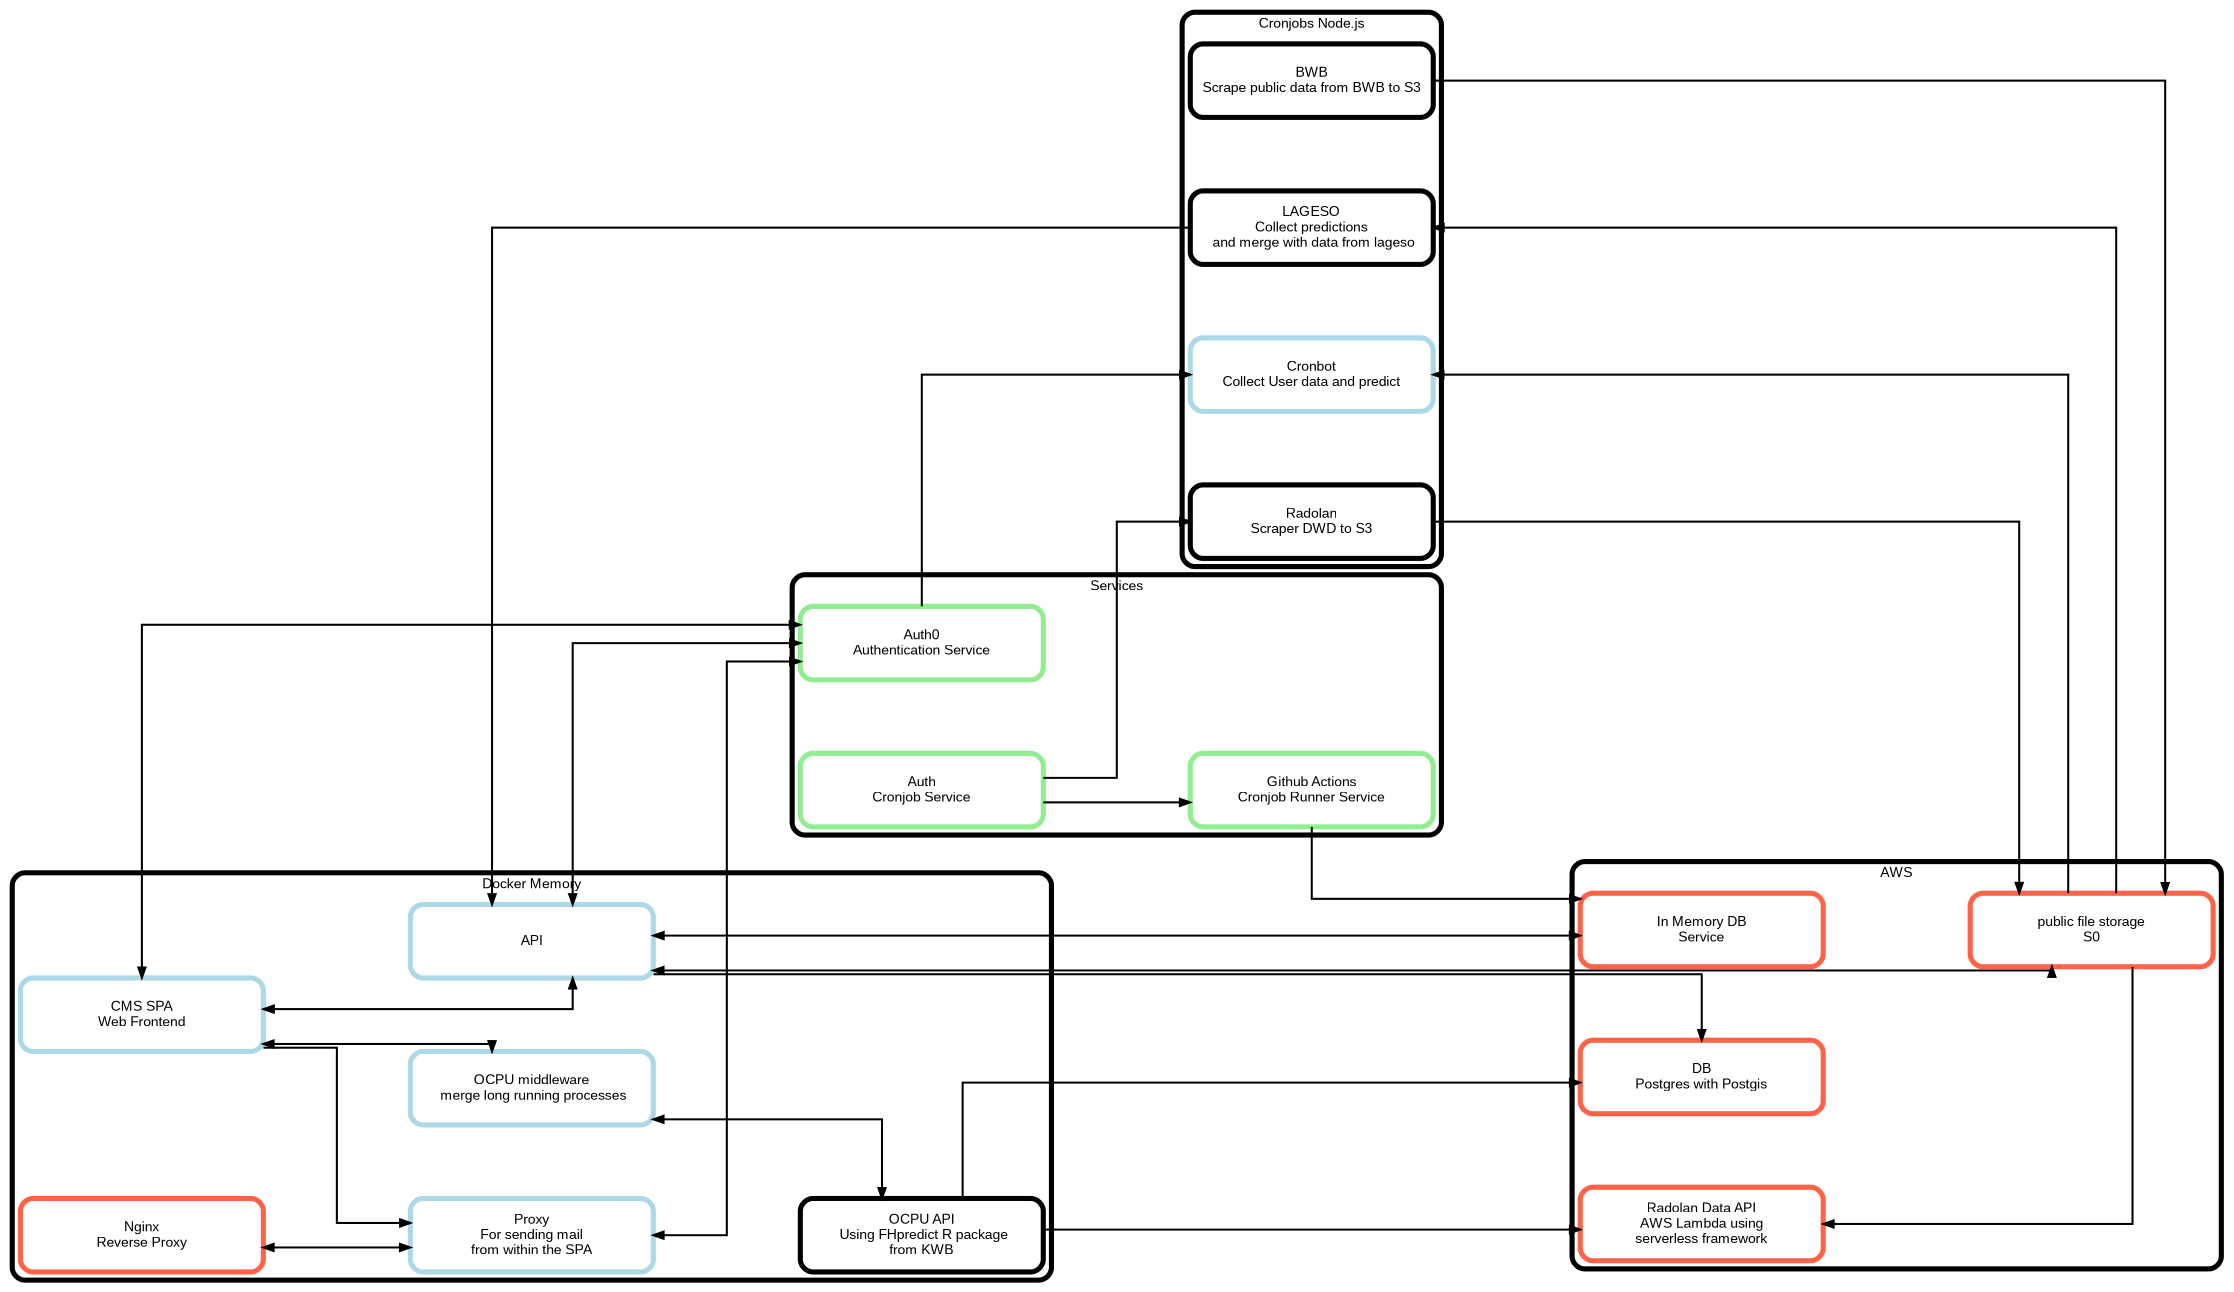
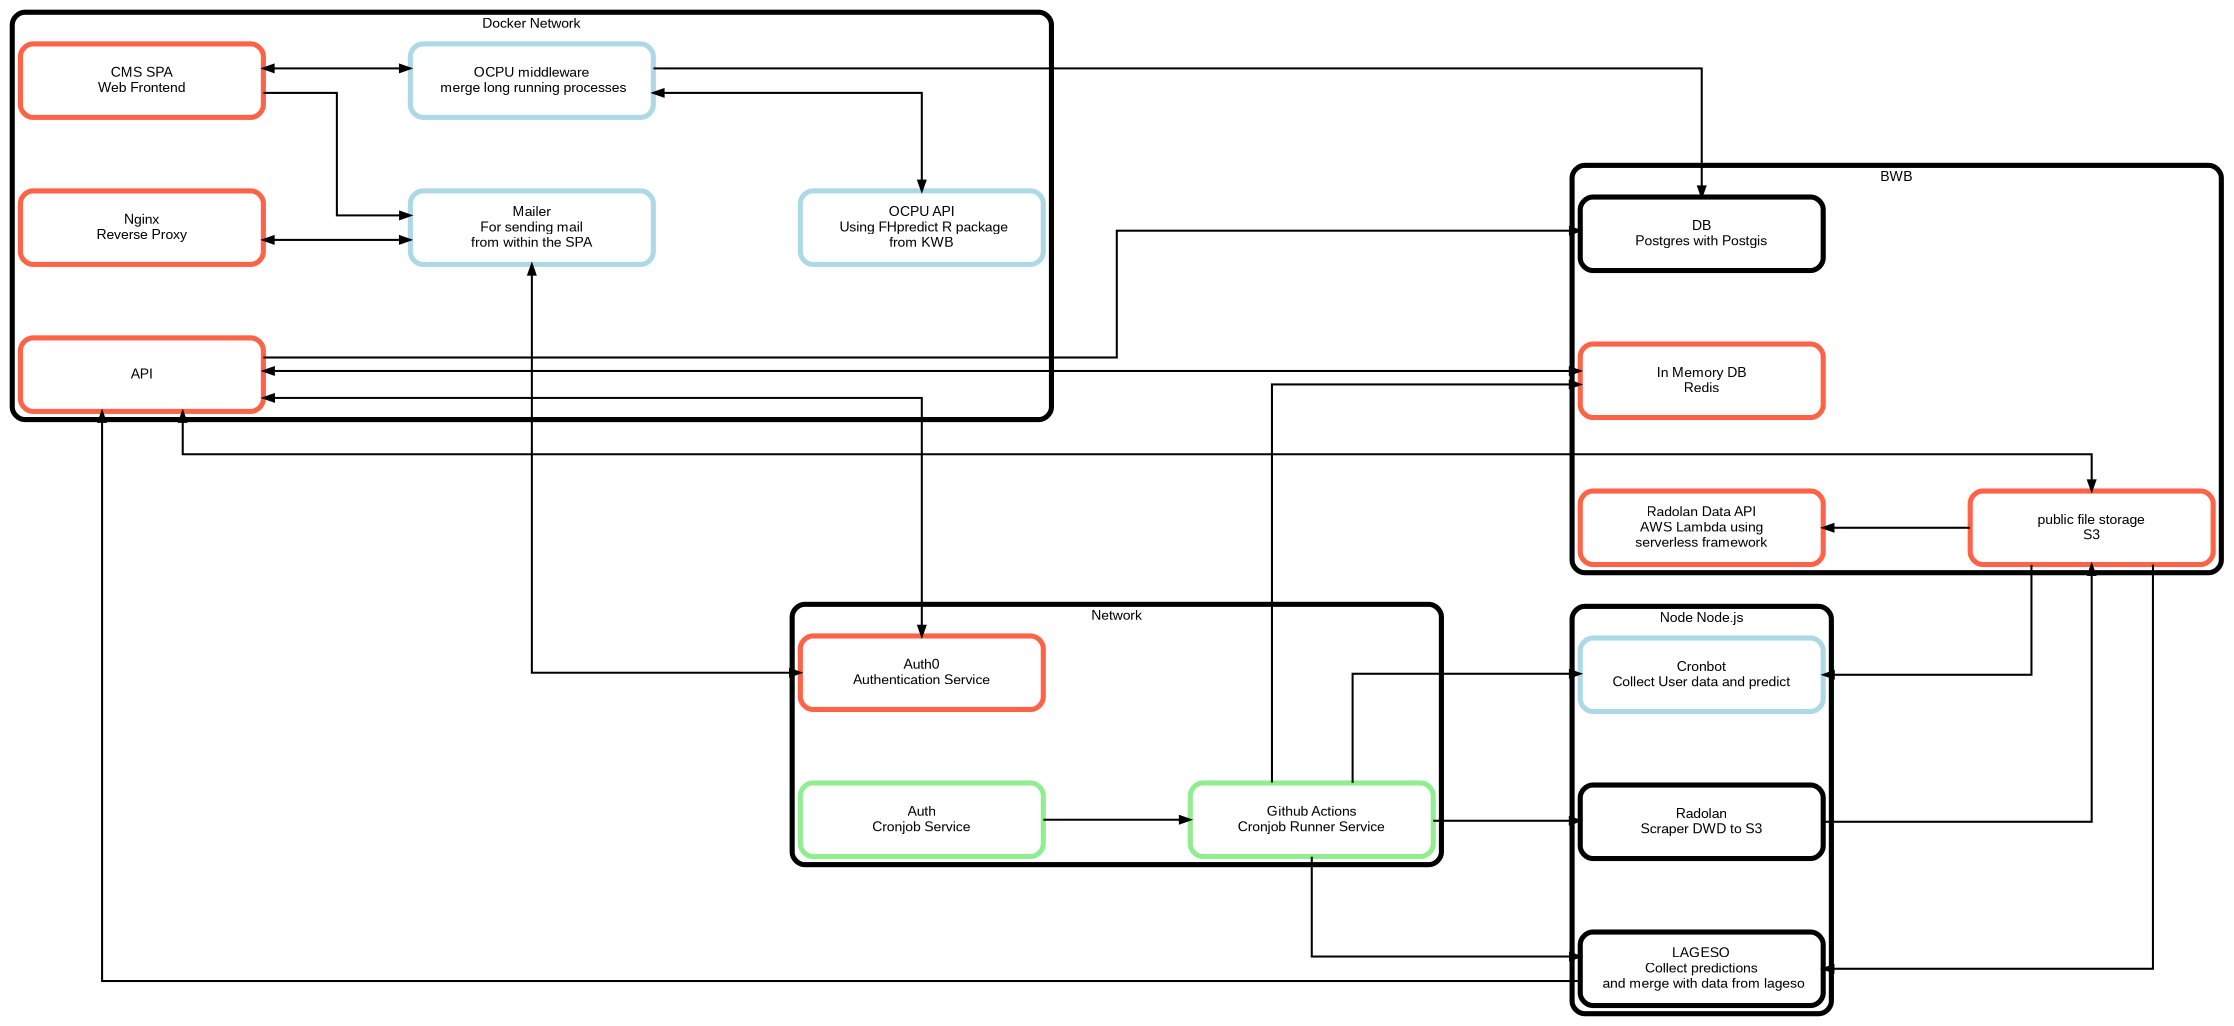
(1312, 24) -> (1702, 618)
(1312, 81) -> none
(935, 375) -> (1407, 674)
(1117, 586) -> (1117, 616)
(294, 625) -> none
(922, 643) -> (922, 673)
(1117, 655) -> (1502, 821)
(1897, 873) -> (1897, 177)
(532, 885) -> (532, 24)
(1702, 930) -> (1702, 381)
(2092, 930) -> (2092, 528)
(532, 941) -> (142, 375)
none -> (1391, 957)
(434, 1009) -> none
(142, 1015) -> (142, 81)
(1702, 1077) -> (1702, 234)
(1208, 1083) -> (1237, 68)
(1307, 1230) -> none
(532, 1235) -> (532, 228)
(922, 1235) -> (922, 228)
